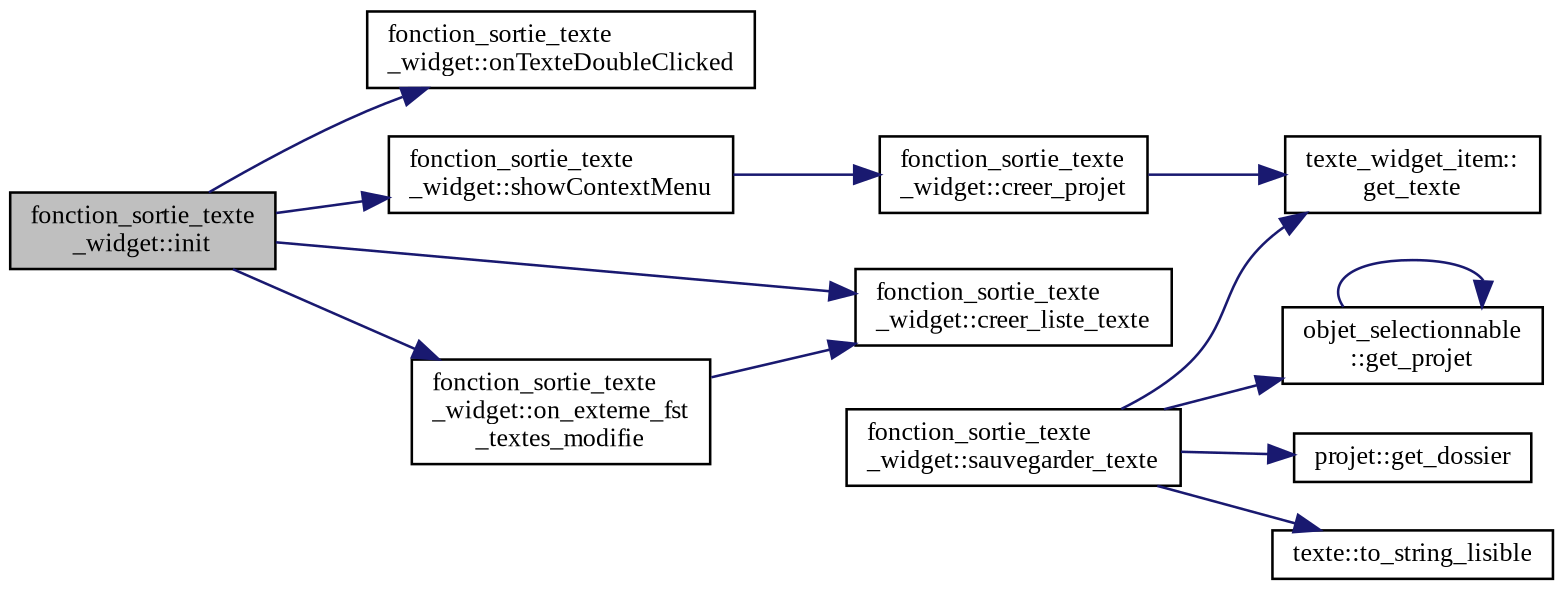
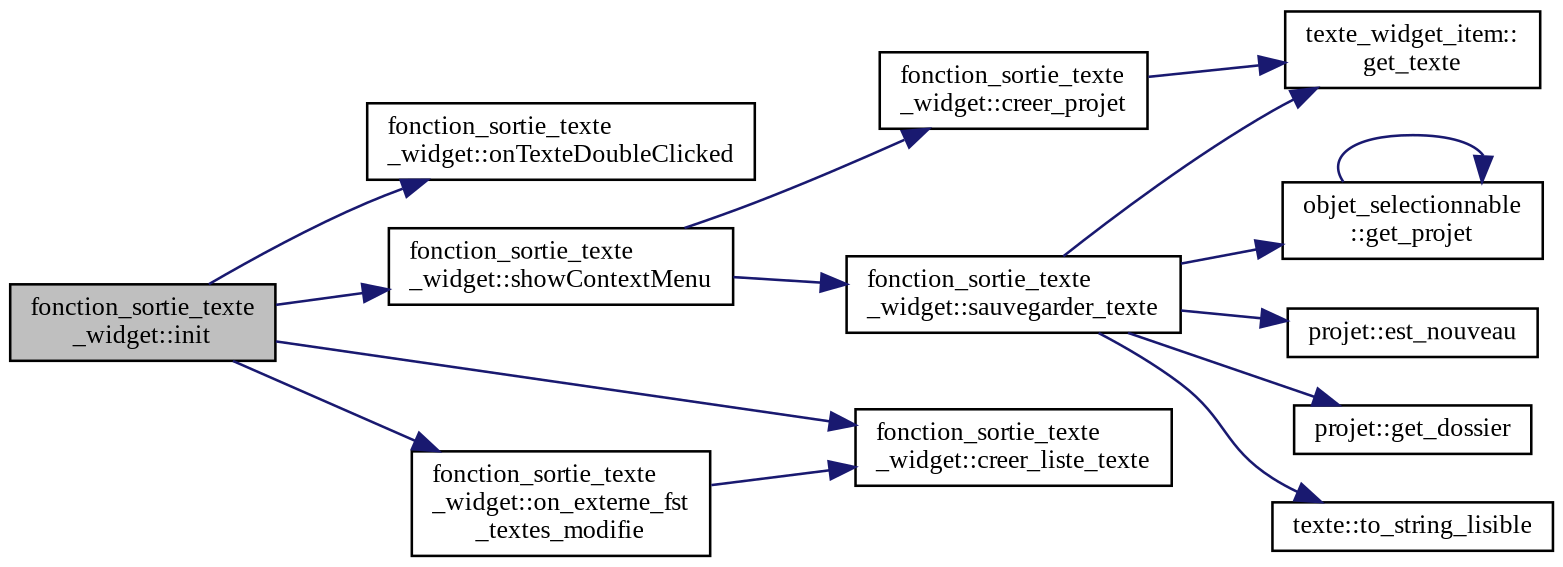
none -> (777, 280)
none -> (1413, 333)
